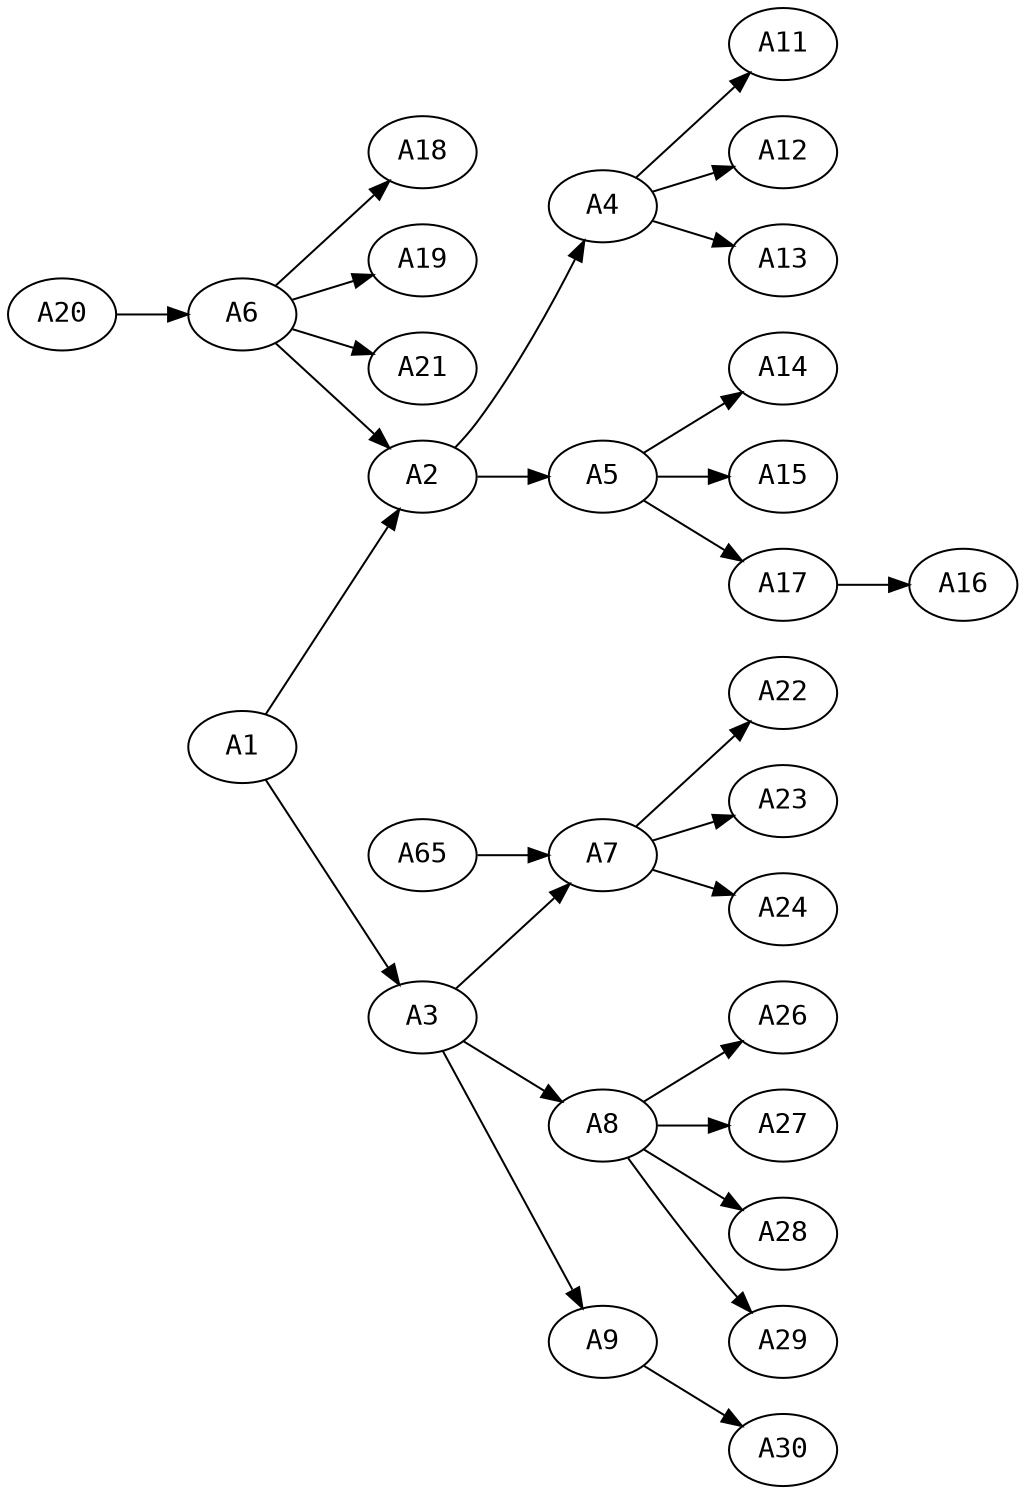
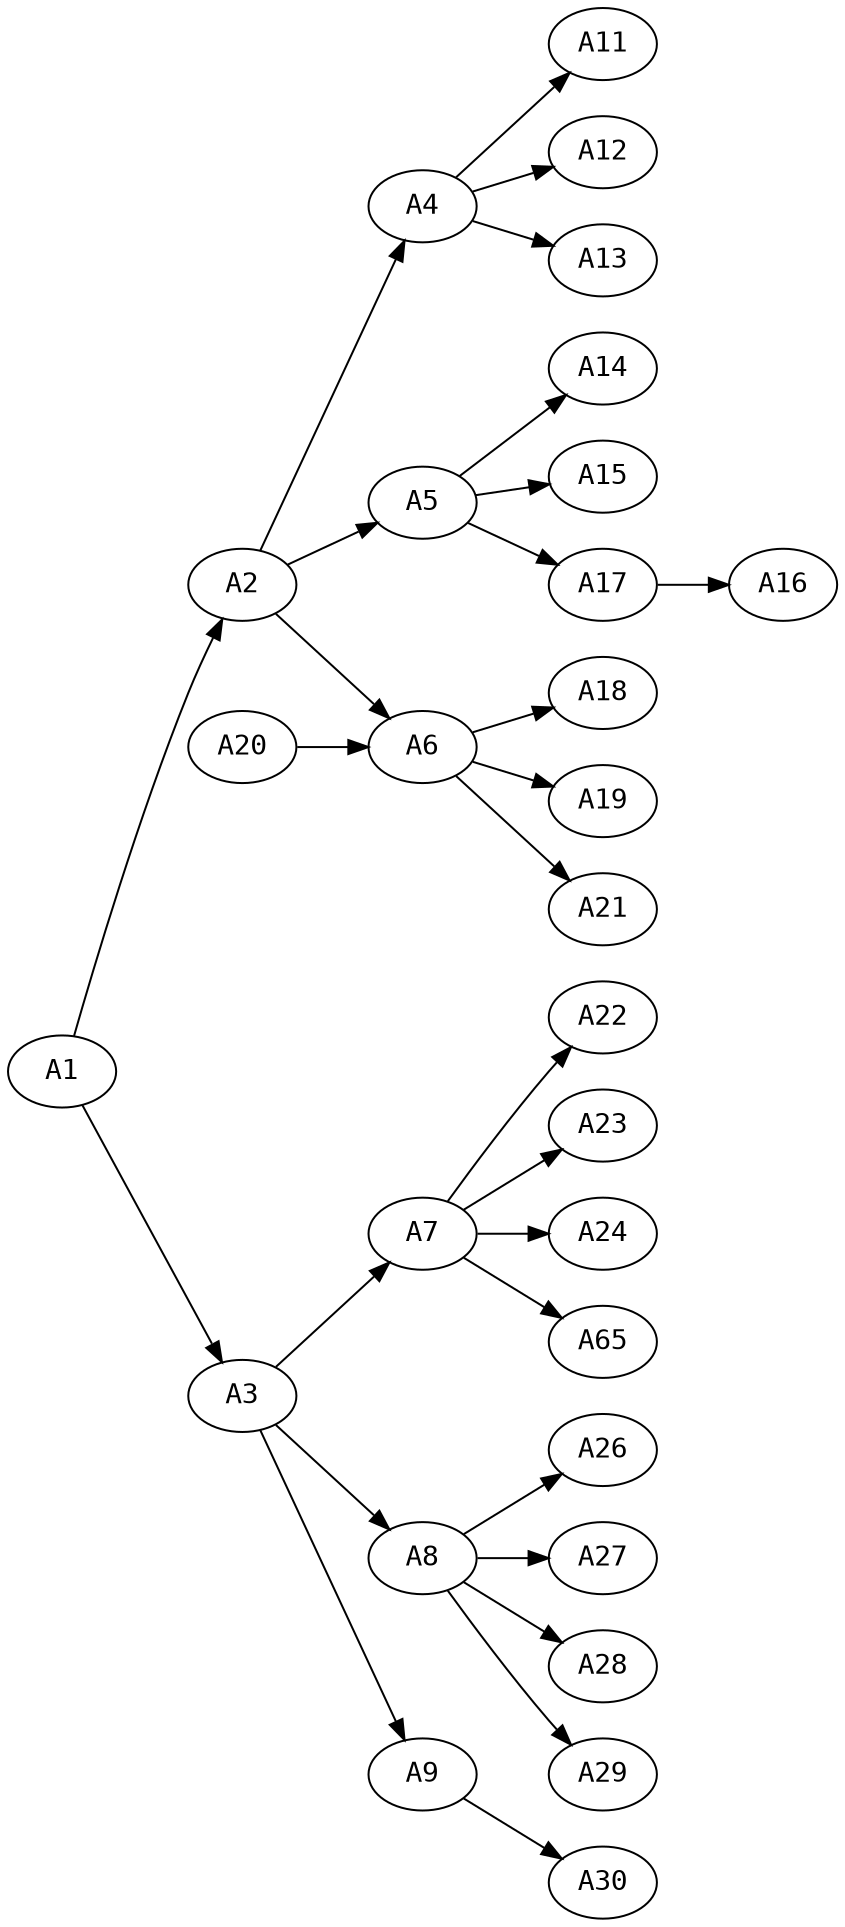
(325, 389) -> (325, 659)
(503, 855) -> (504, 1282)
